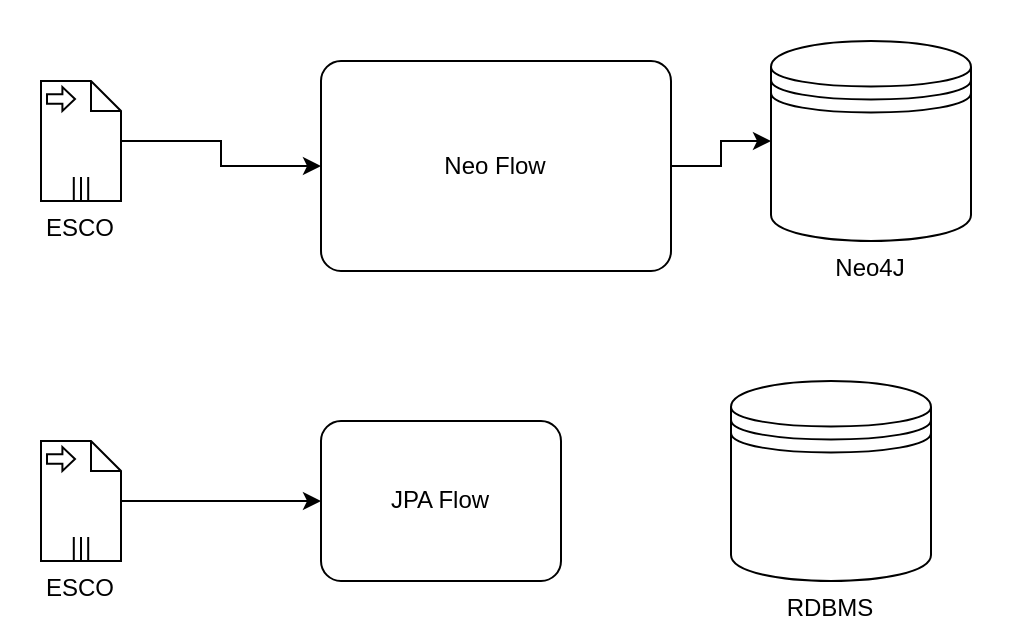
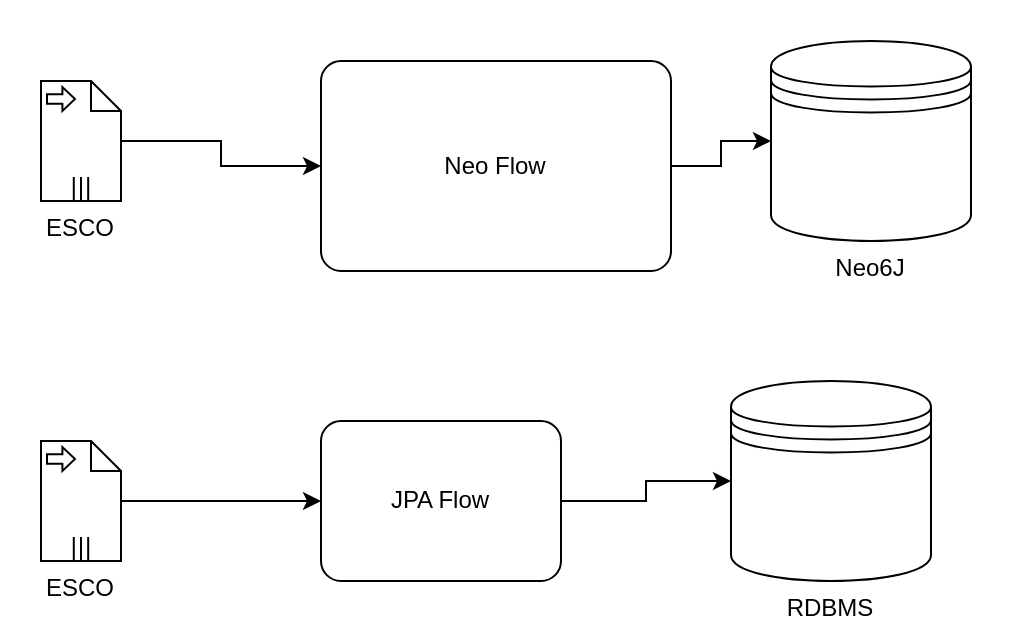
(871, 269) -> (871, 269)
none -> (646, 498)
